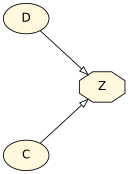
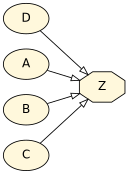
none -> (26, 64)
none -> (26, 110)
